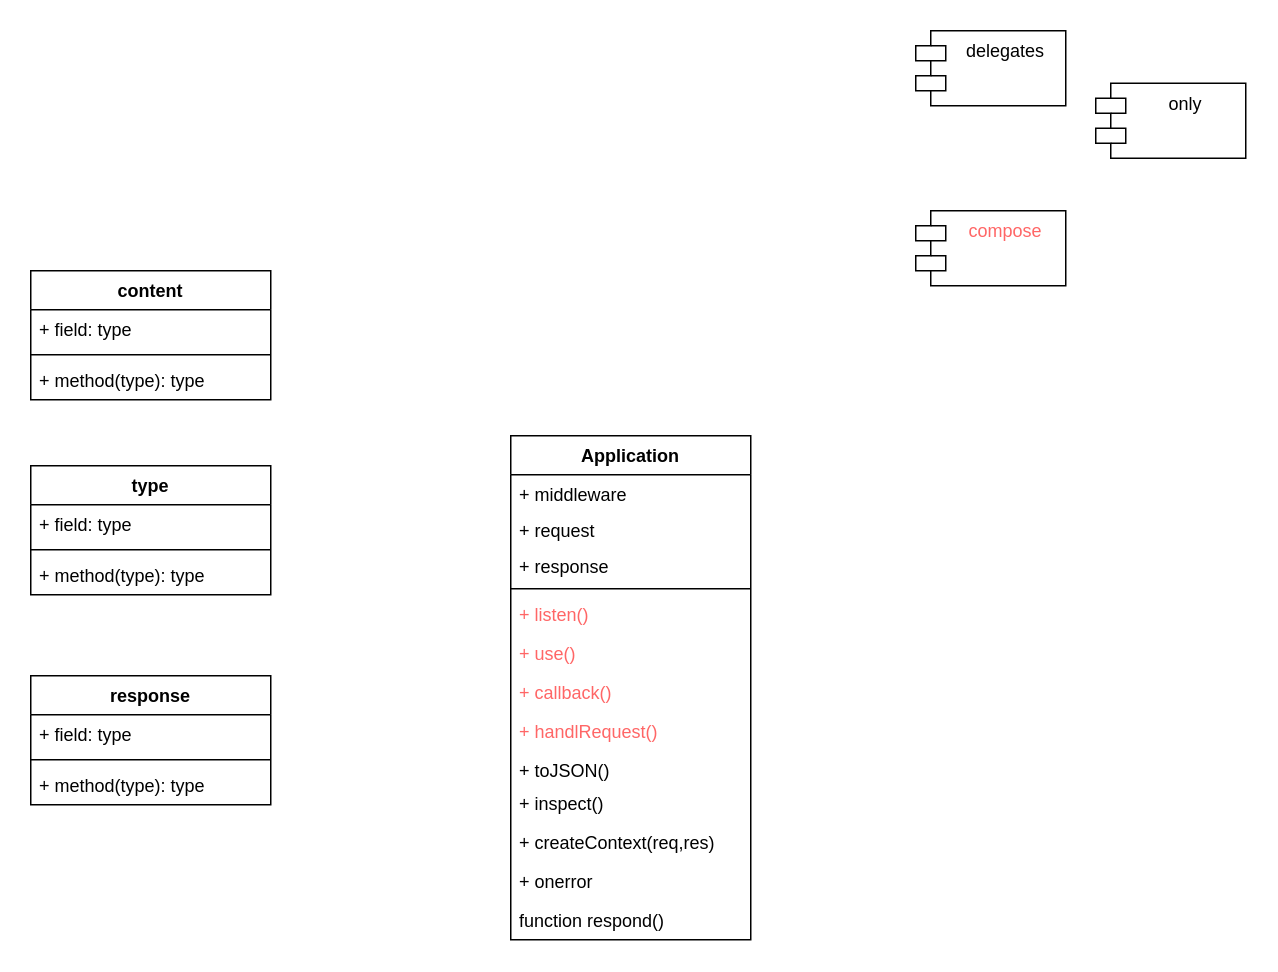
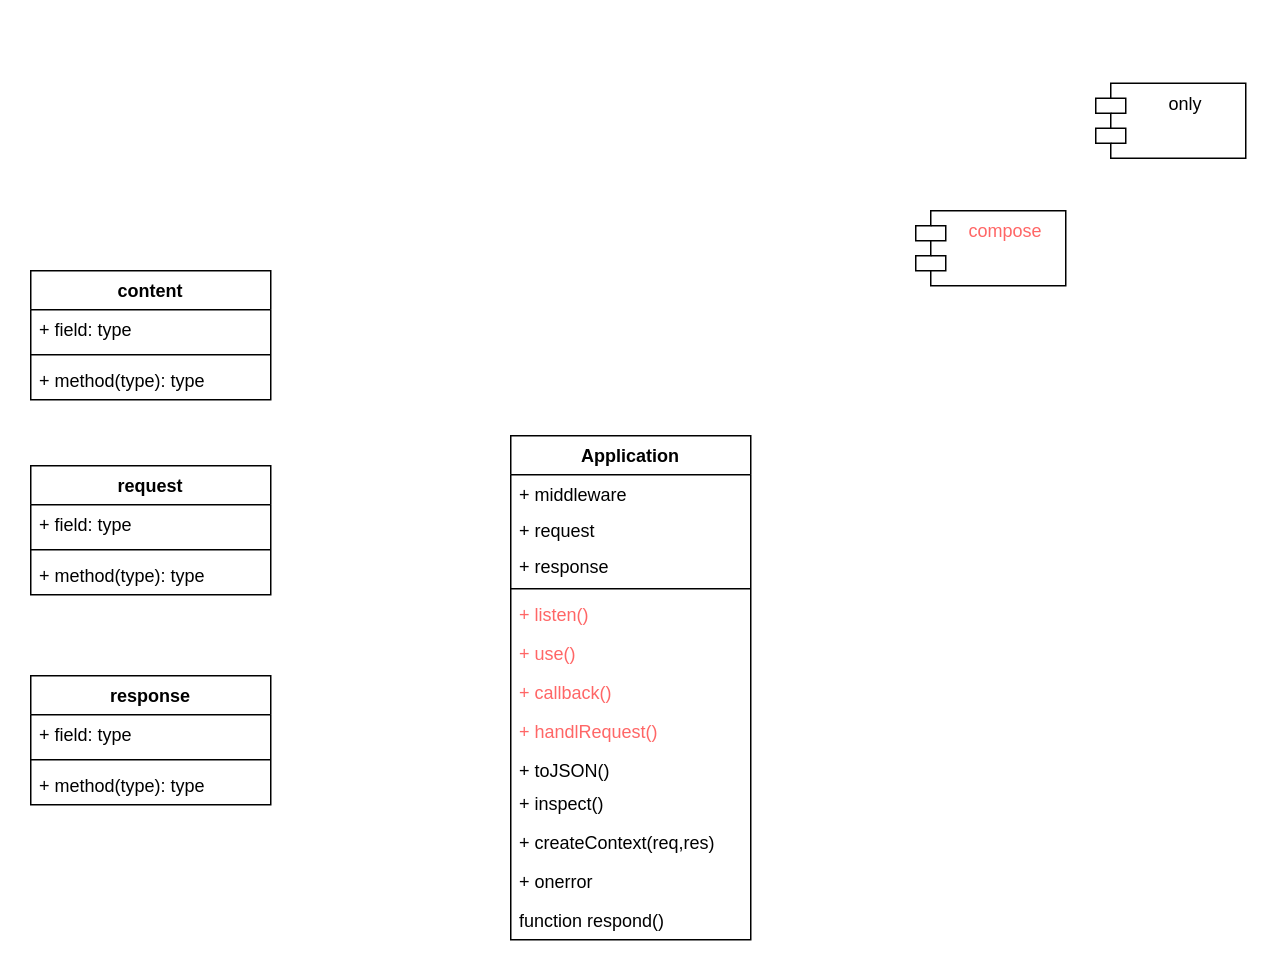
(991, 68) -> none
(150, 486) -> (150, 486)
